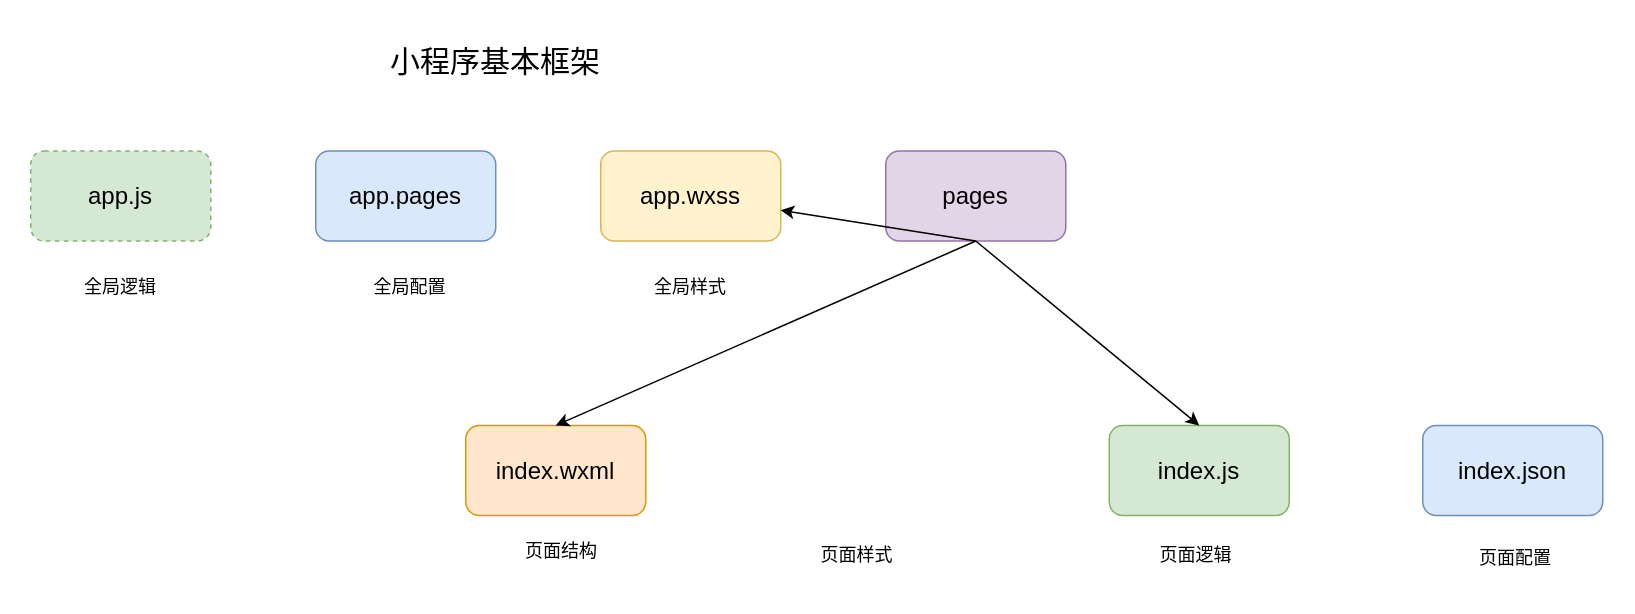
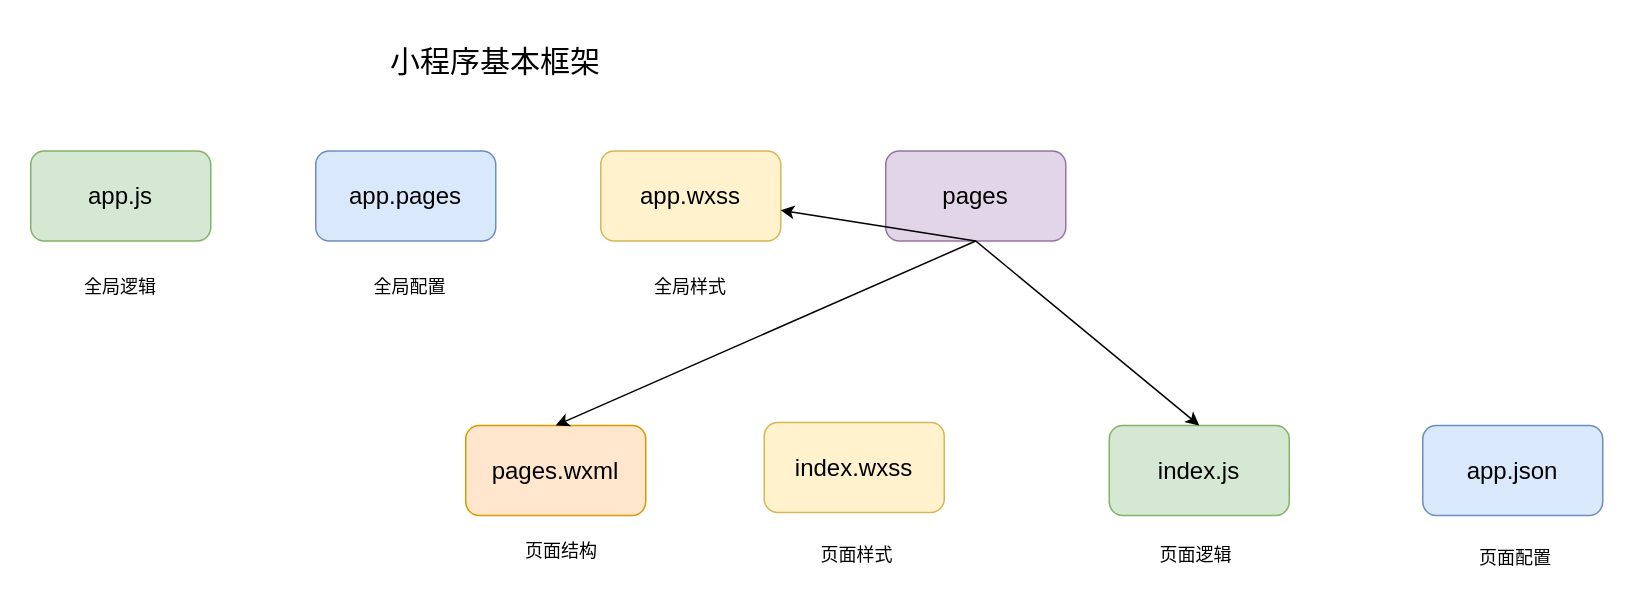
(121, 196) -> (121, 196)
none -> (854, 467)
(556, 470) -> (556, 470)
(1513, 470) -> (1513, 470)
